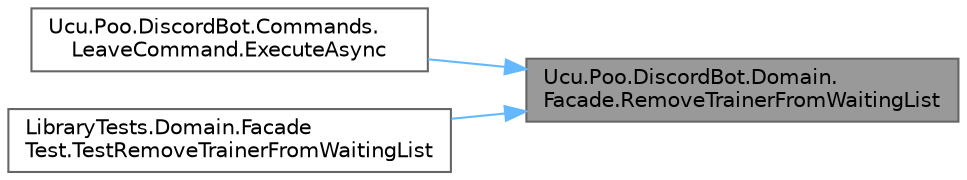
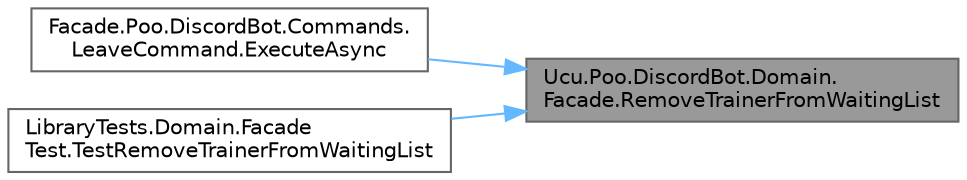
(230, 40) -> (230, 40)
